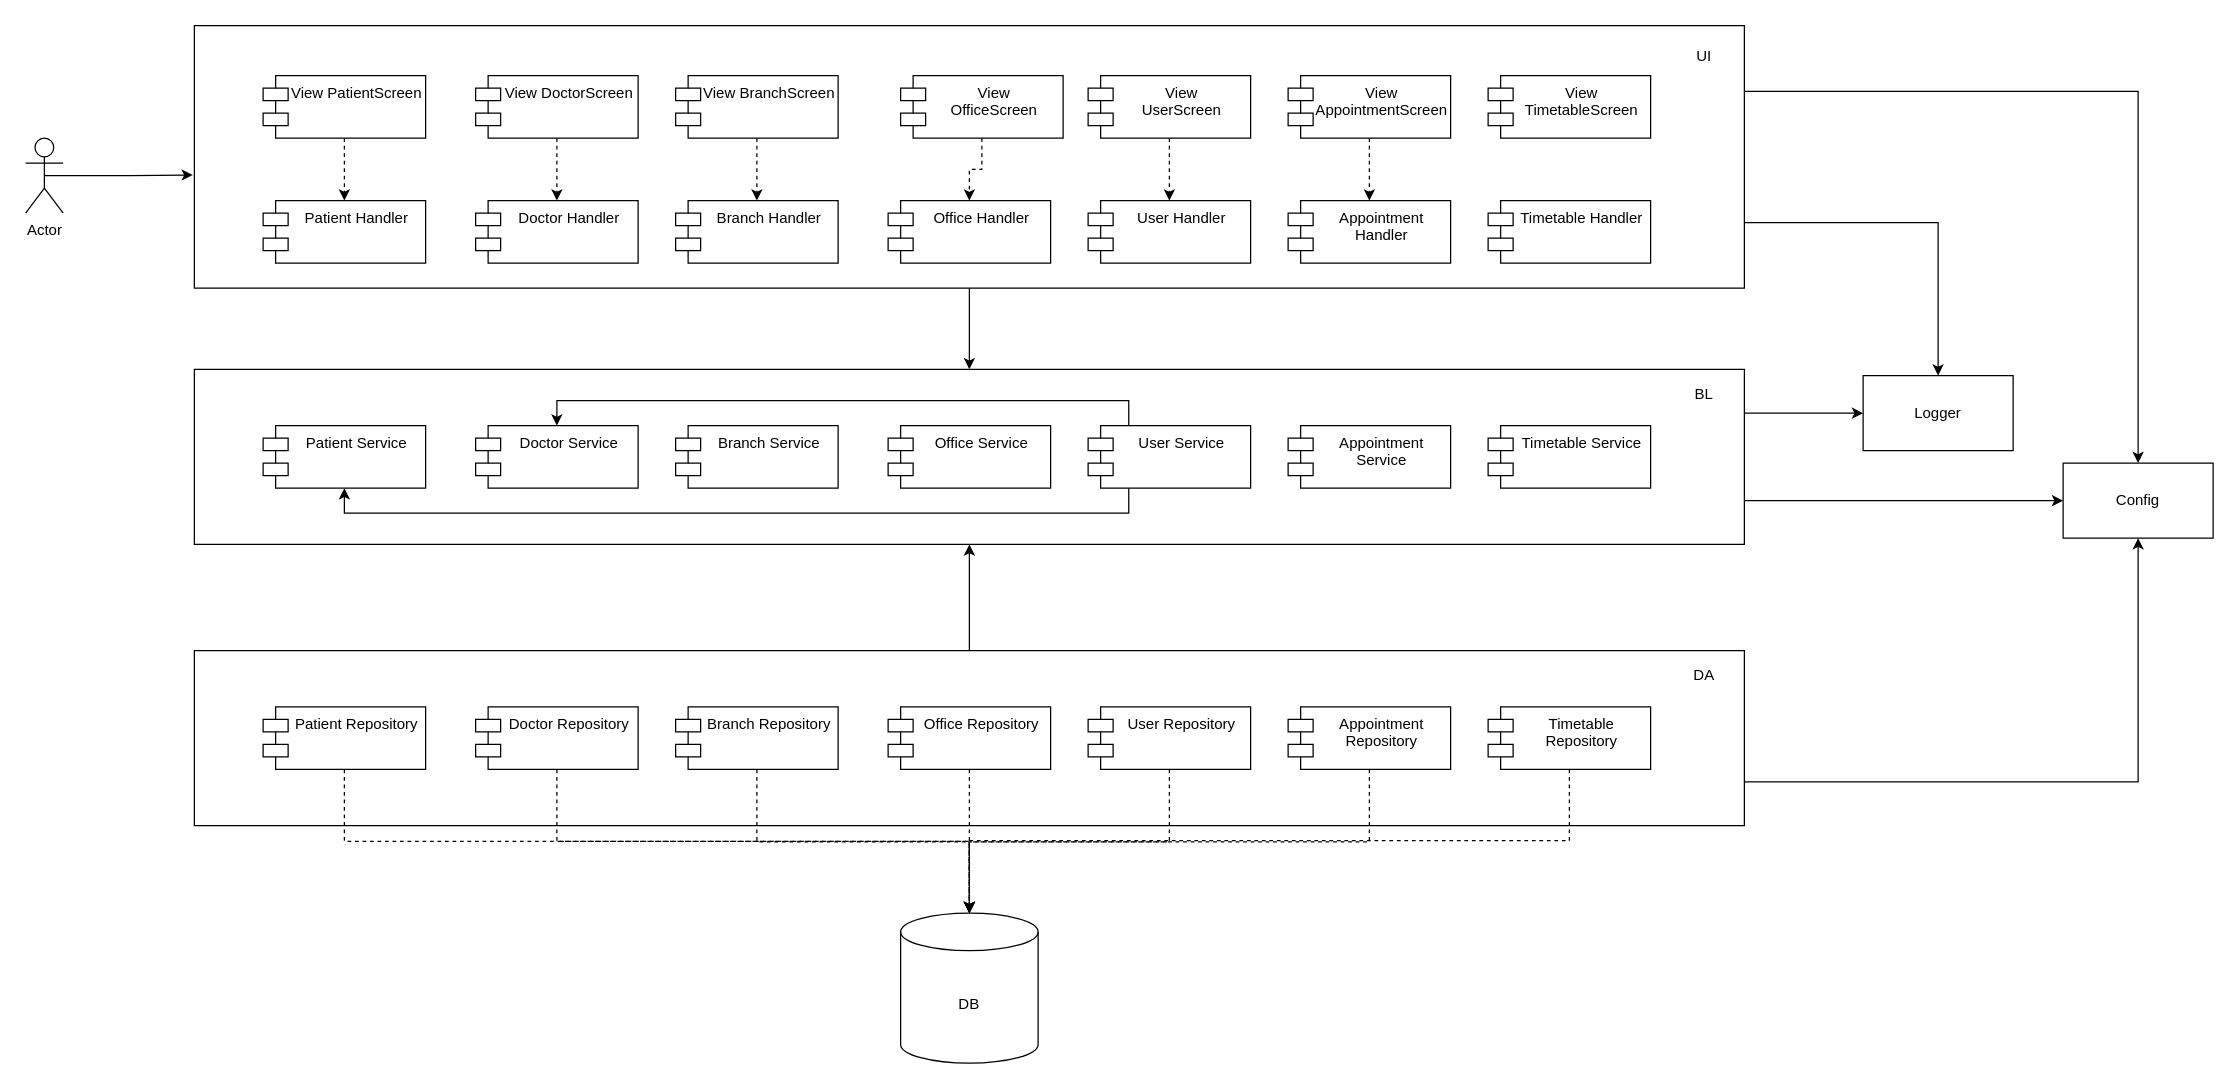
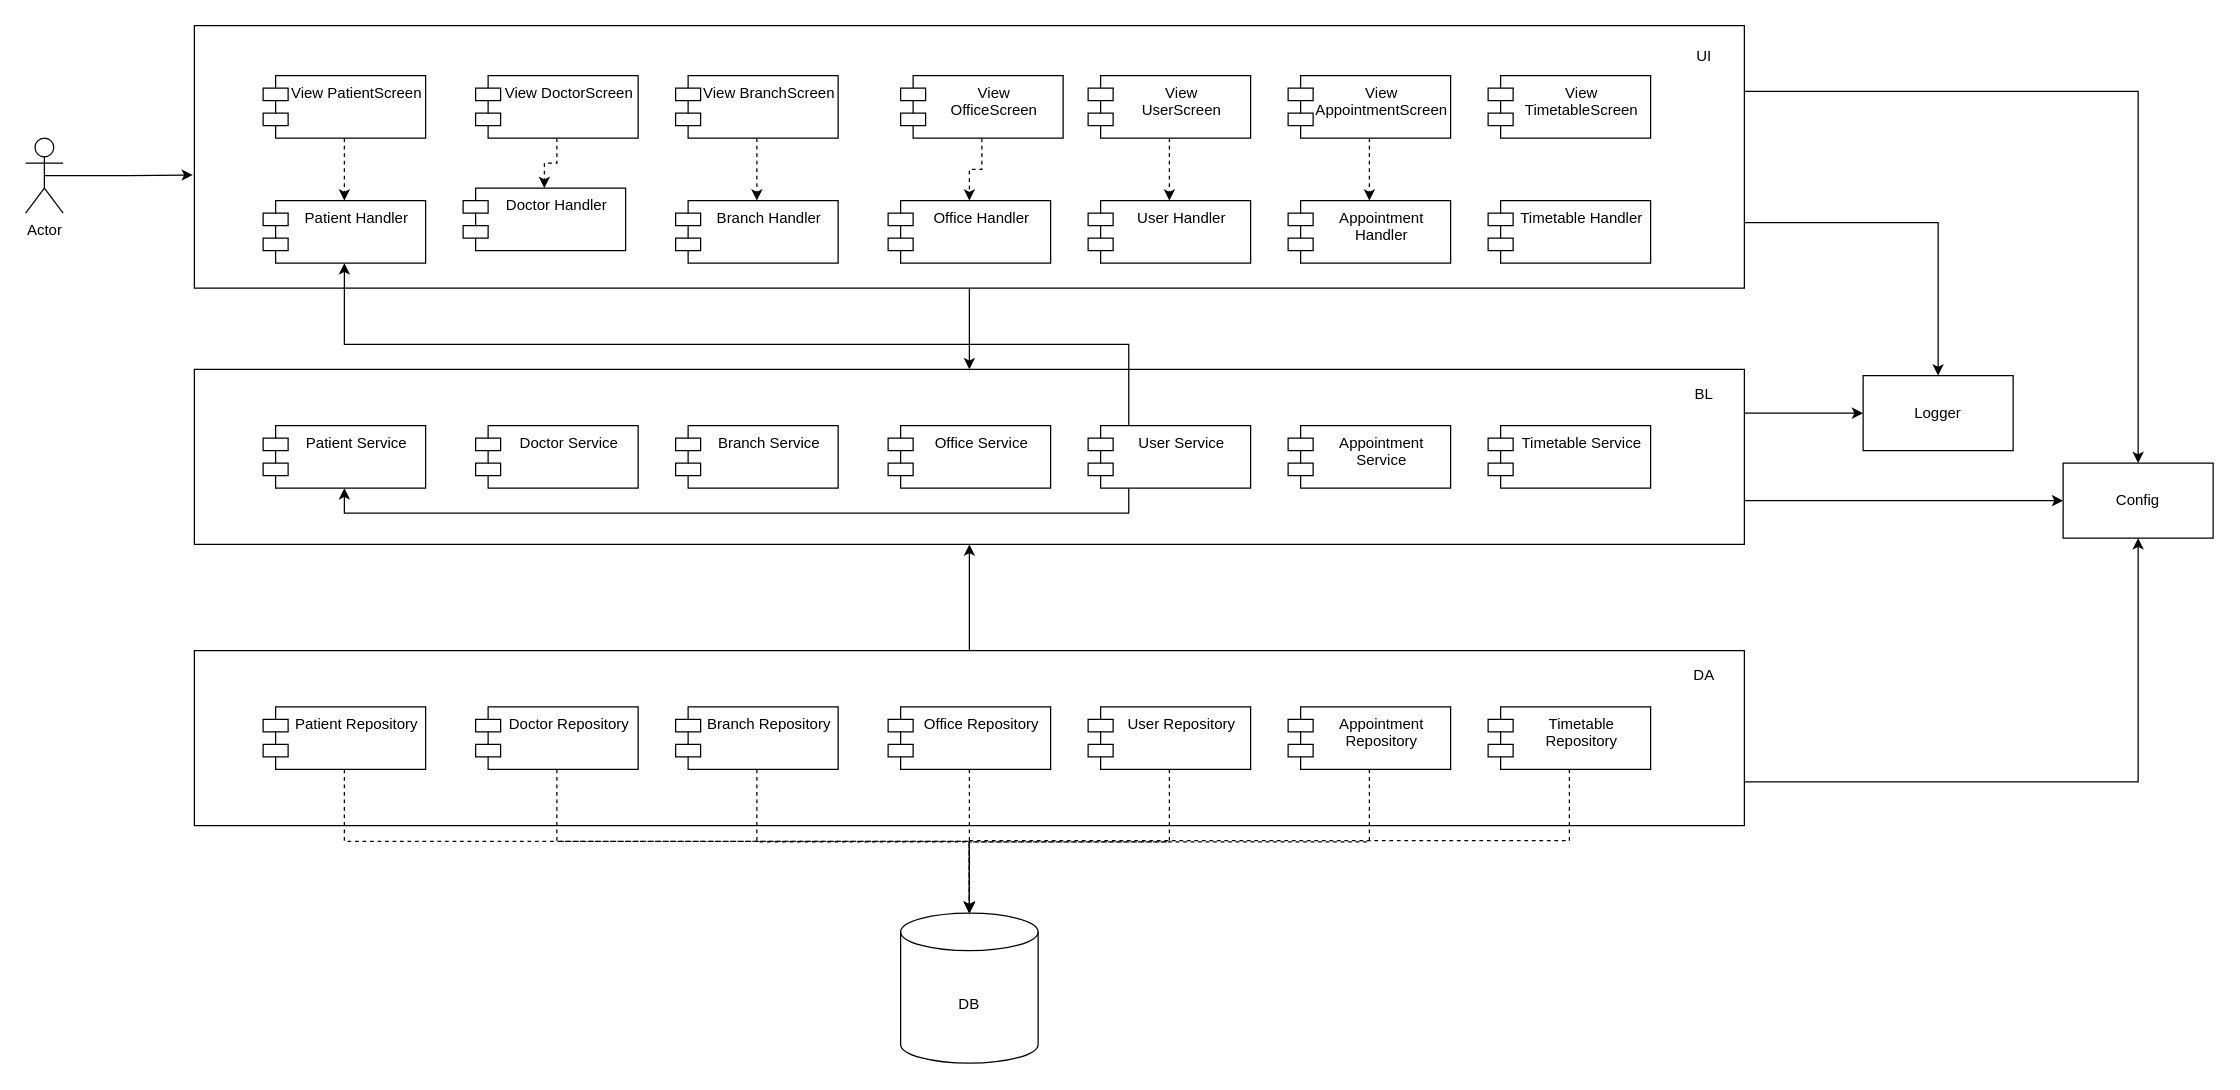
(557, 232) -> (544, 219)
(835, 401) -> (729, 344)
